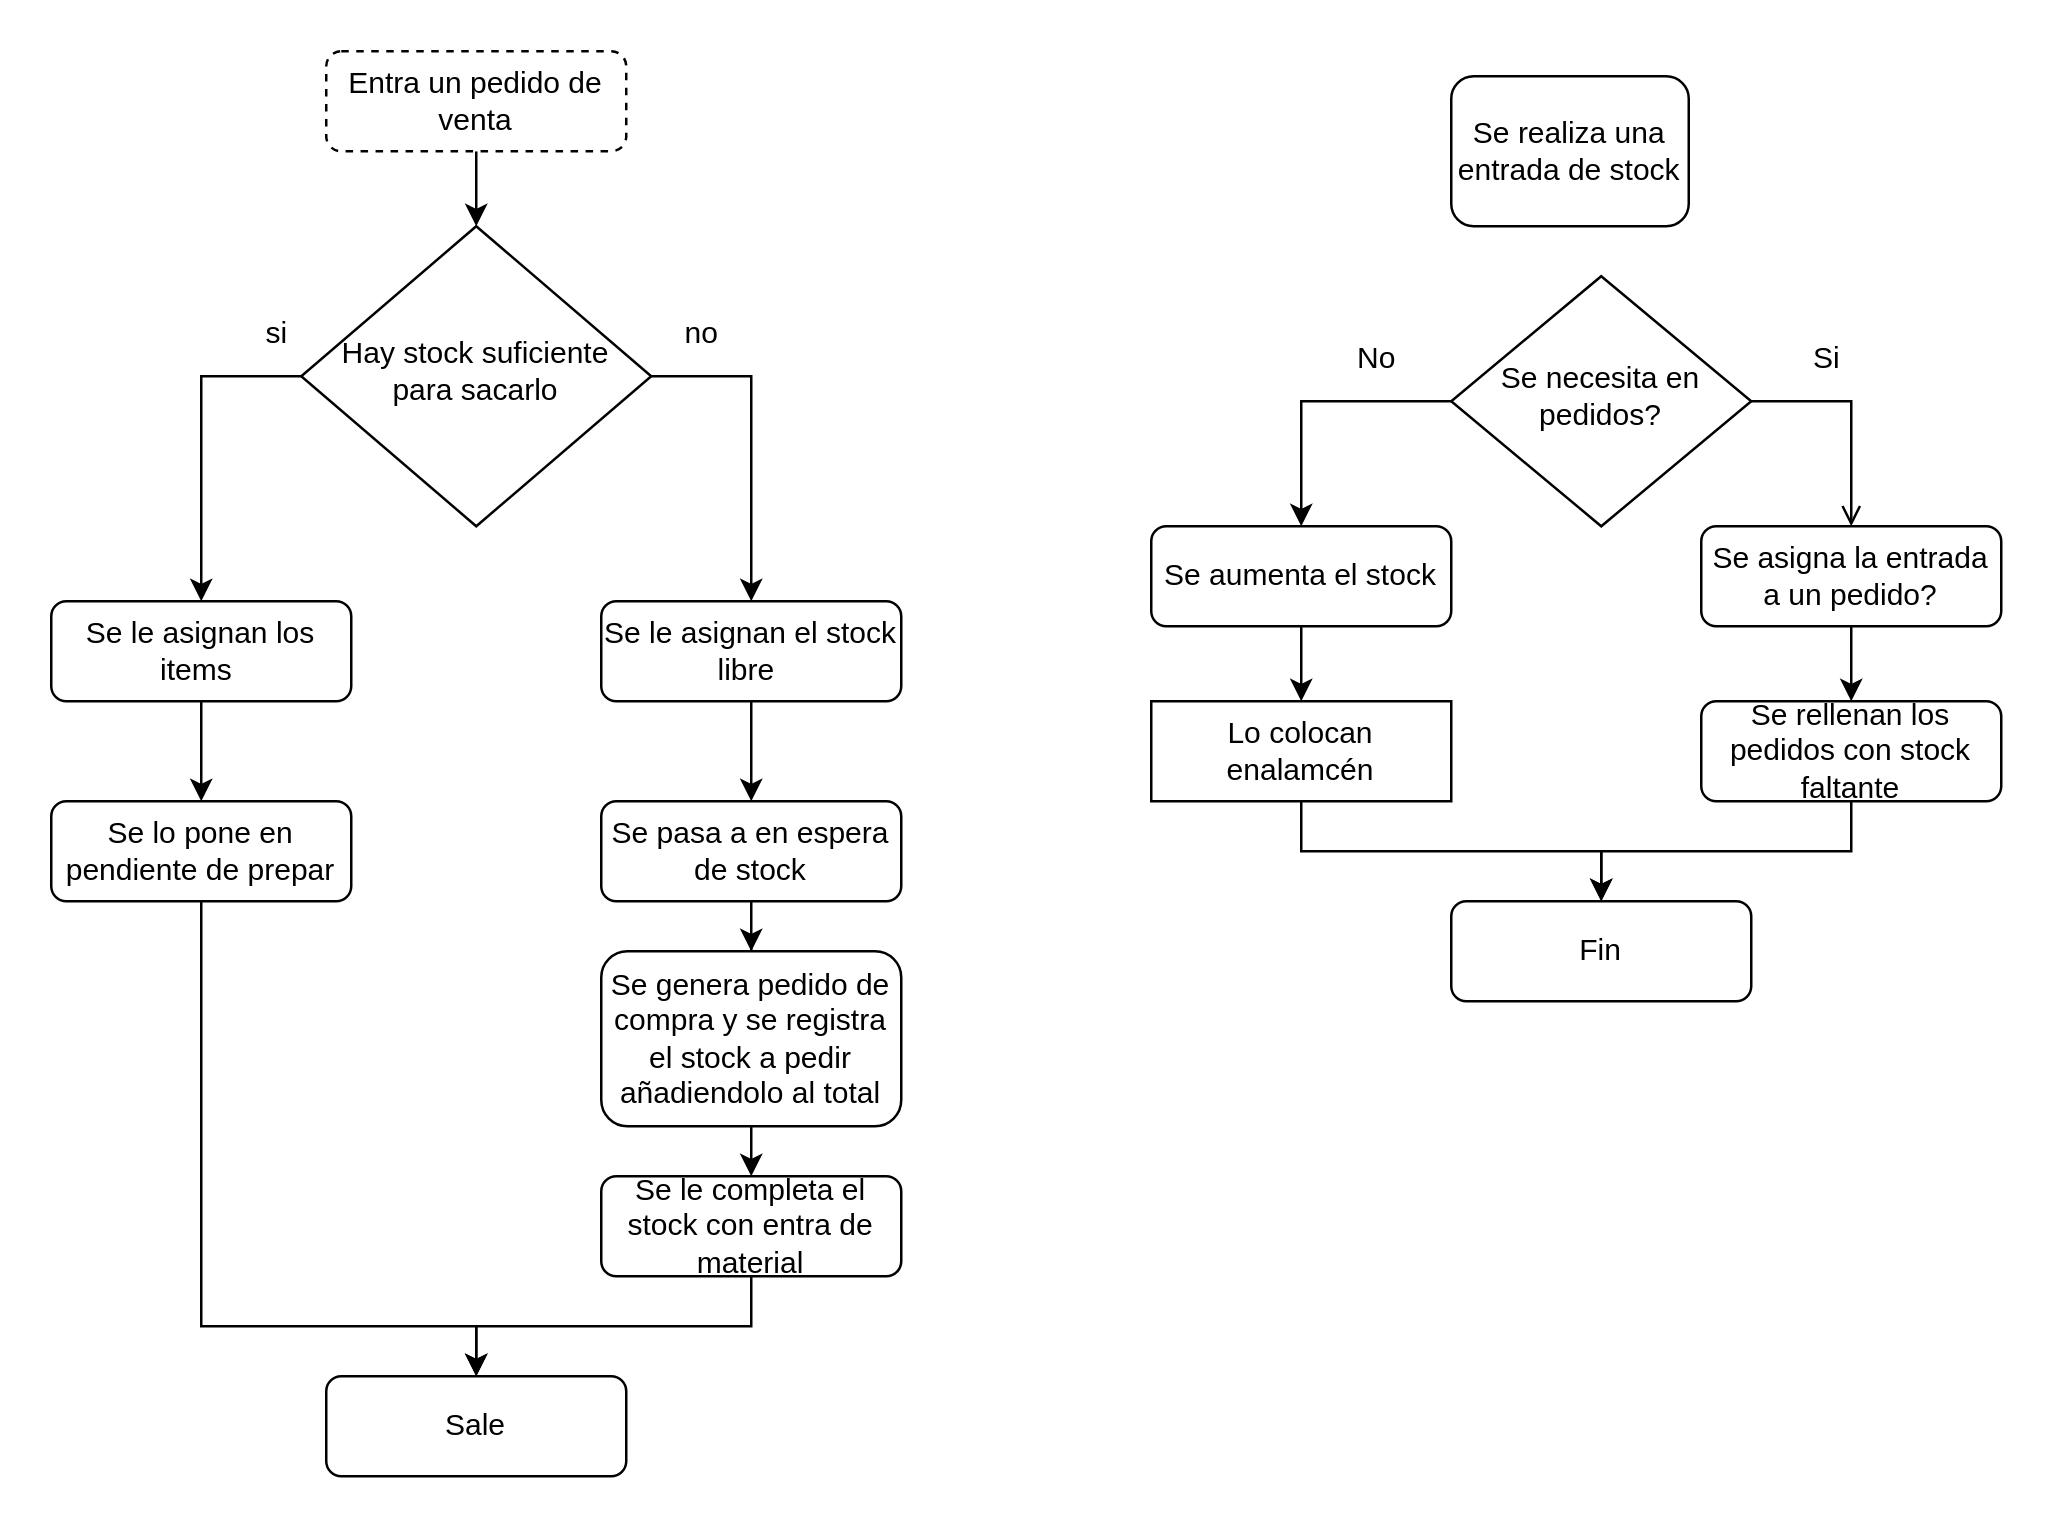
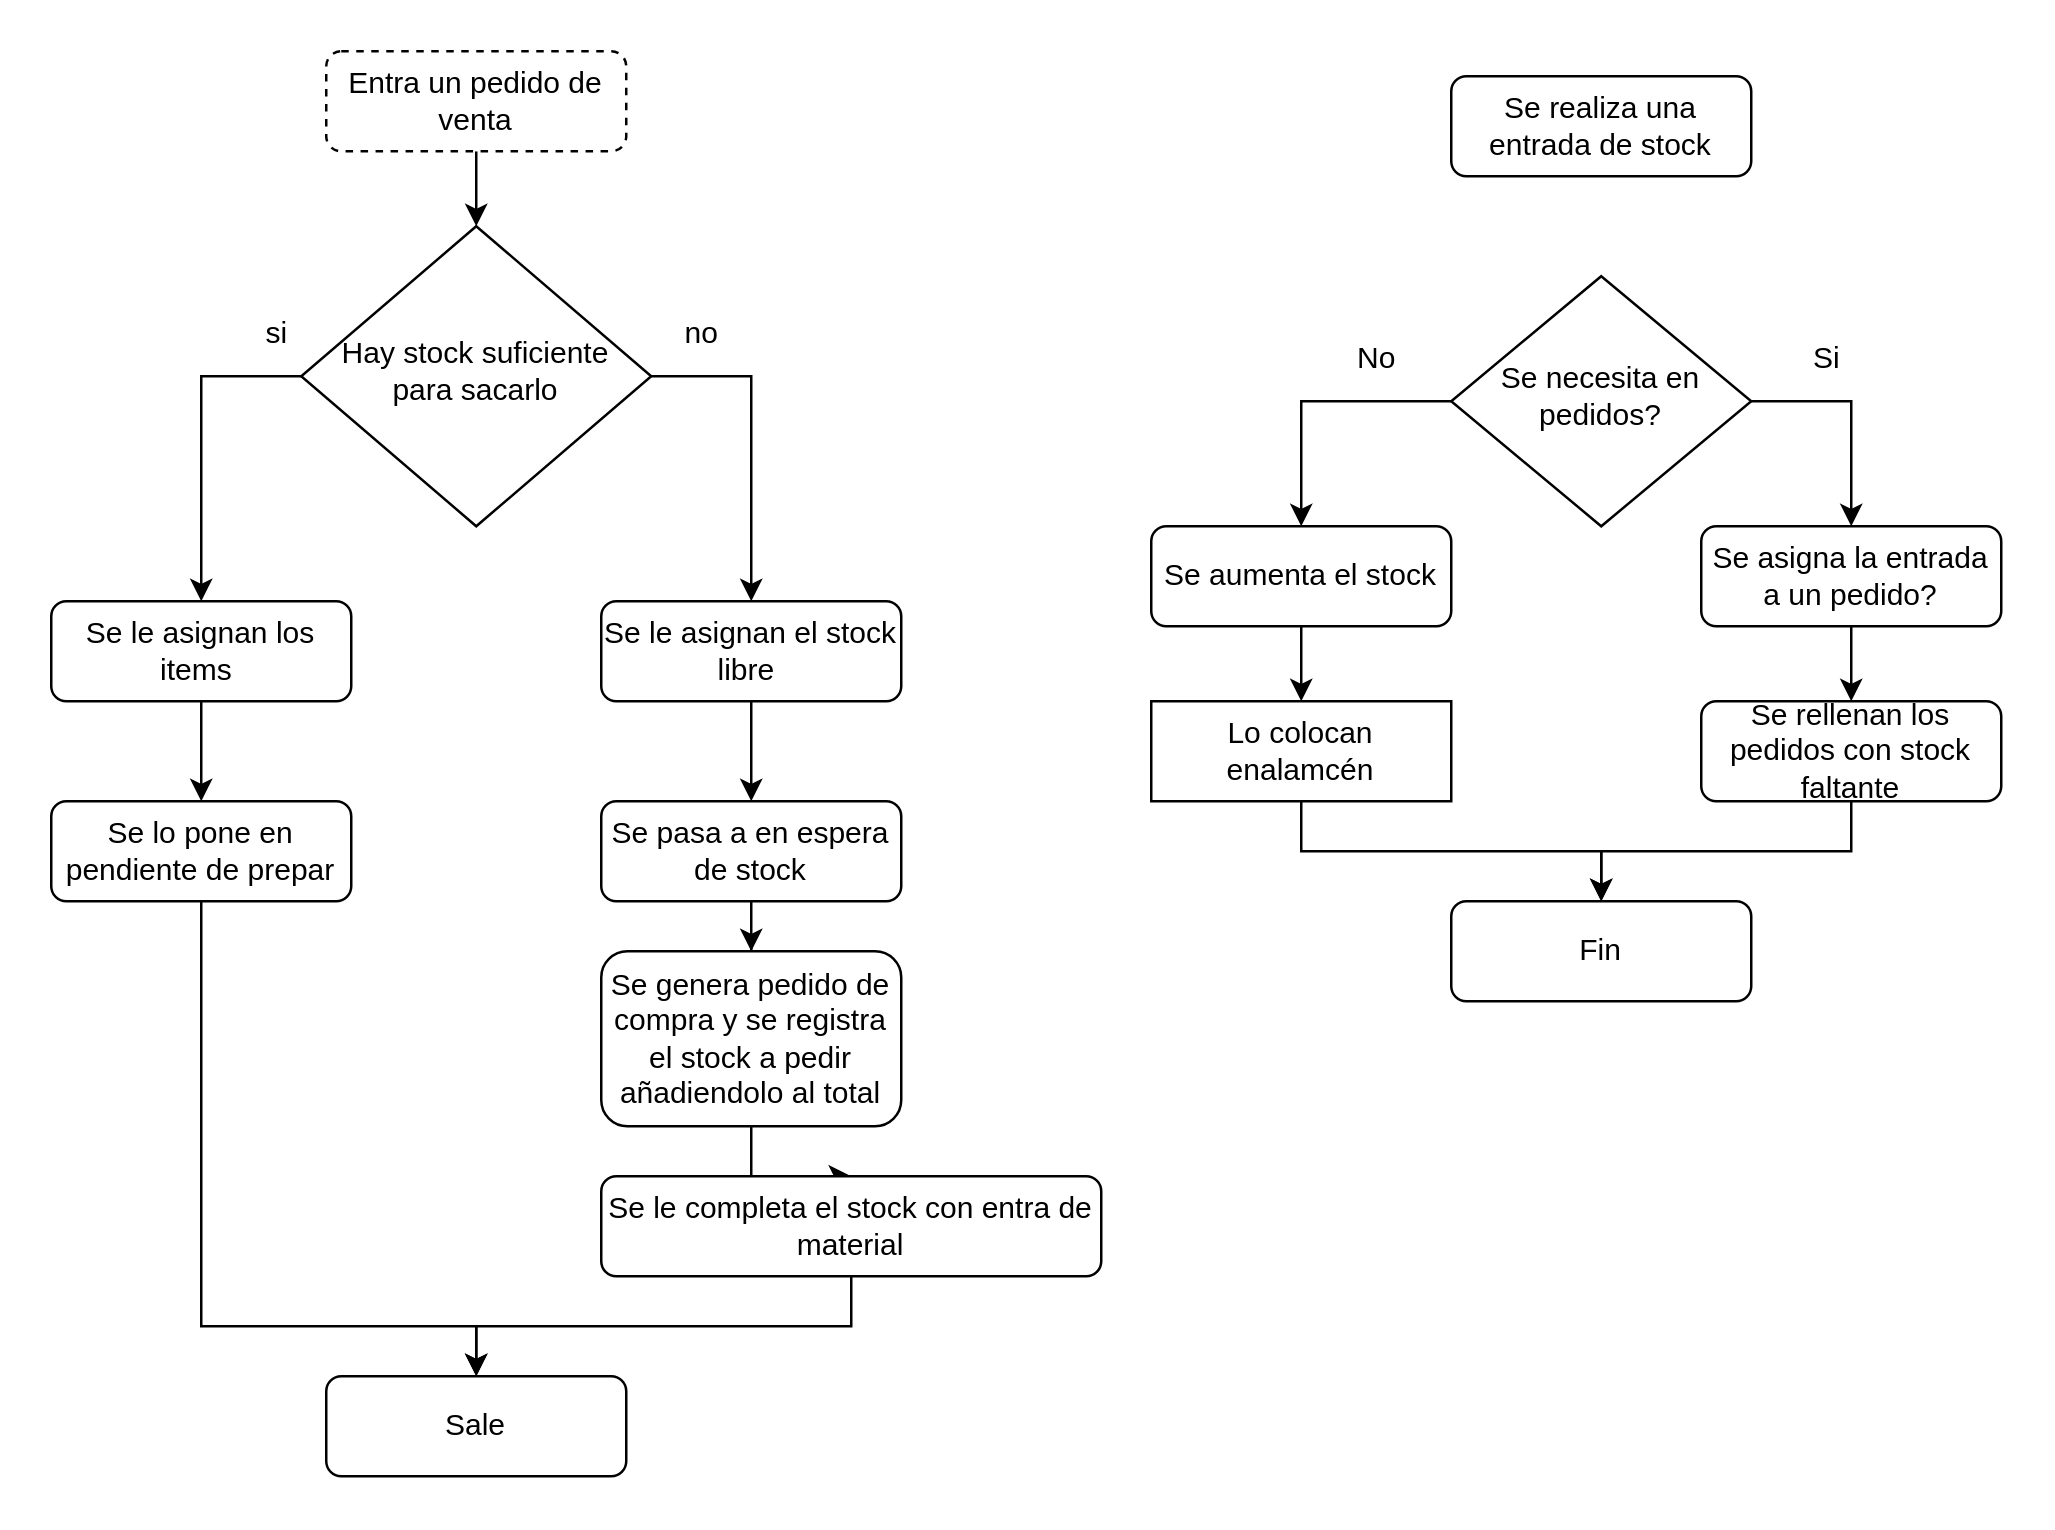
(1570, 151) -> (1601, 126)
(1851, 512) -> (1851, 508)
(751, 1226) -> (851, 1226)
